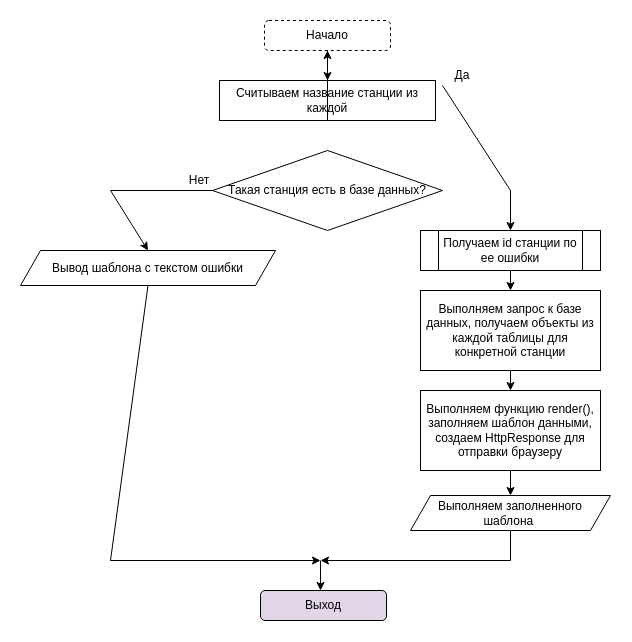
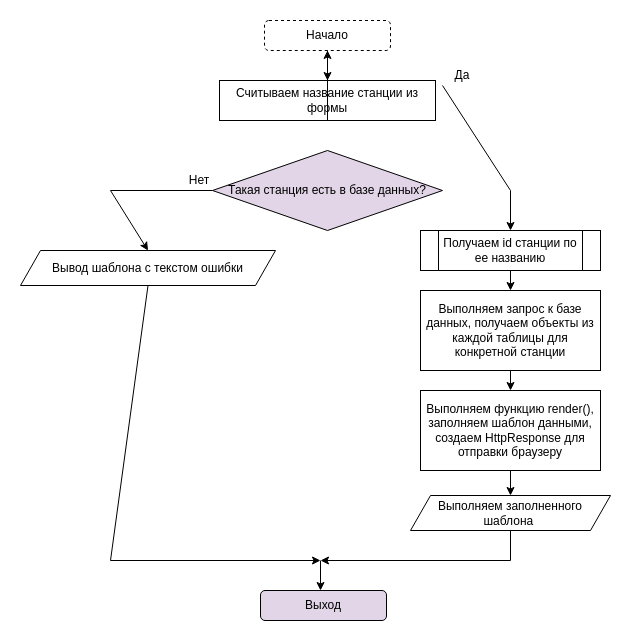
(328, 101) -> (328, 101)
(328, 191) -> (328, 191)
(511, 251) -> (511, 251)
